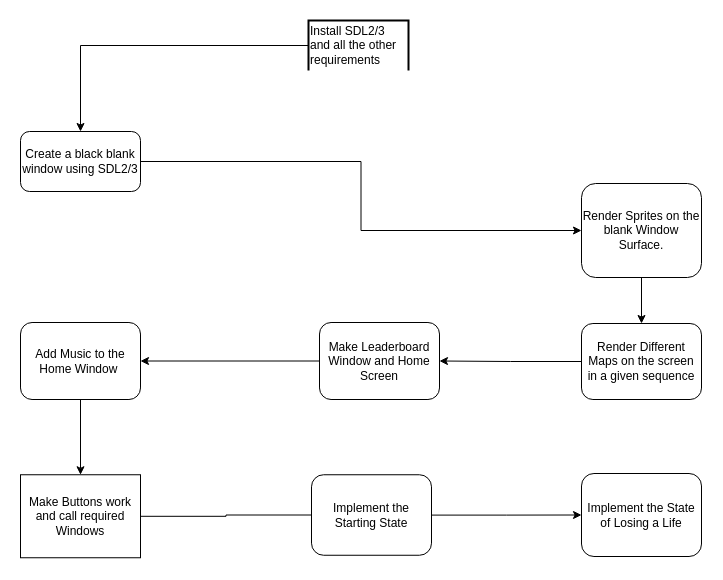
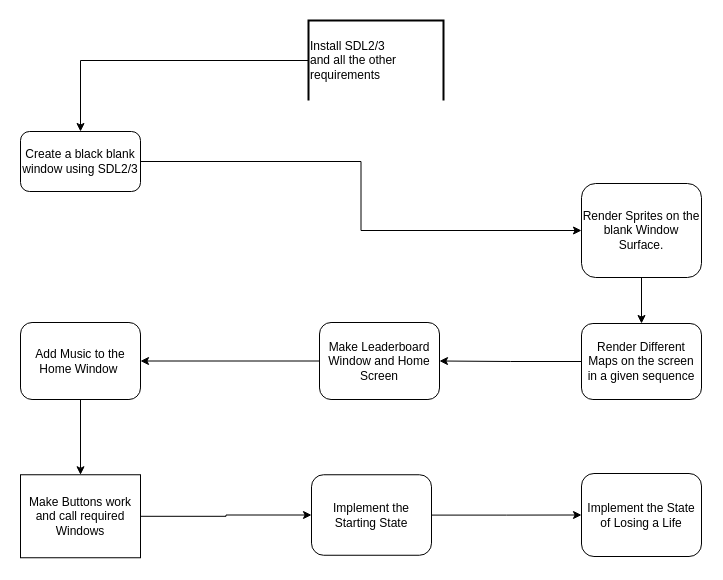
(359, 46) -> (376, 61)
(305, 515) -> (303, 515)
